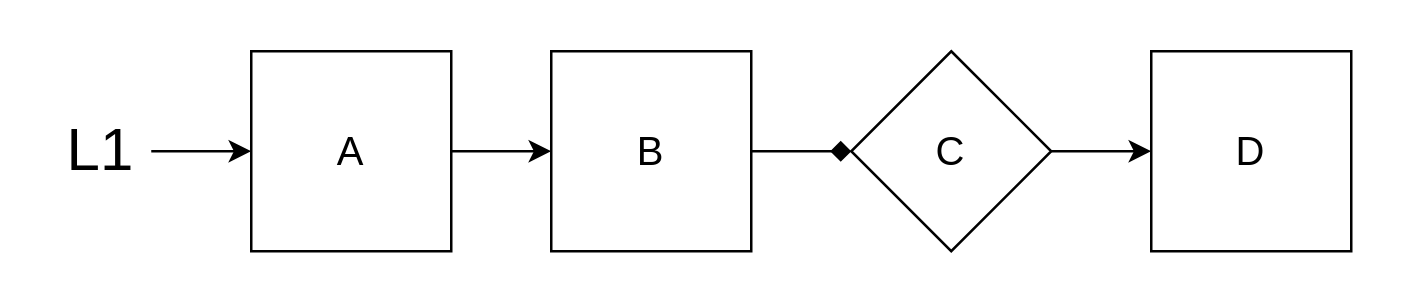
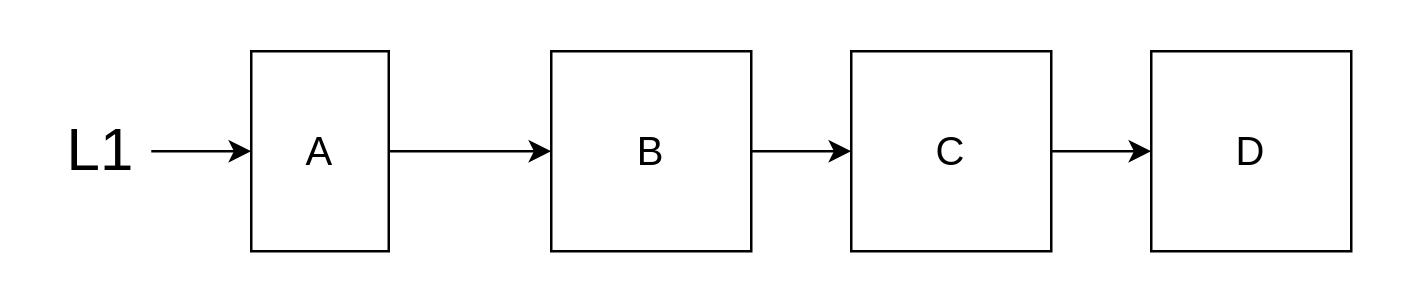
(351, 151) -> (320, 151)
(831, 151) -> (832, 151)
(951, 151) -> (951, 151)
